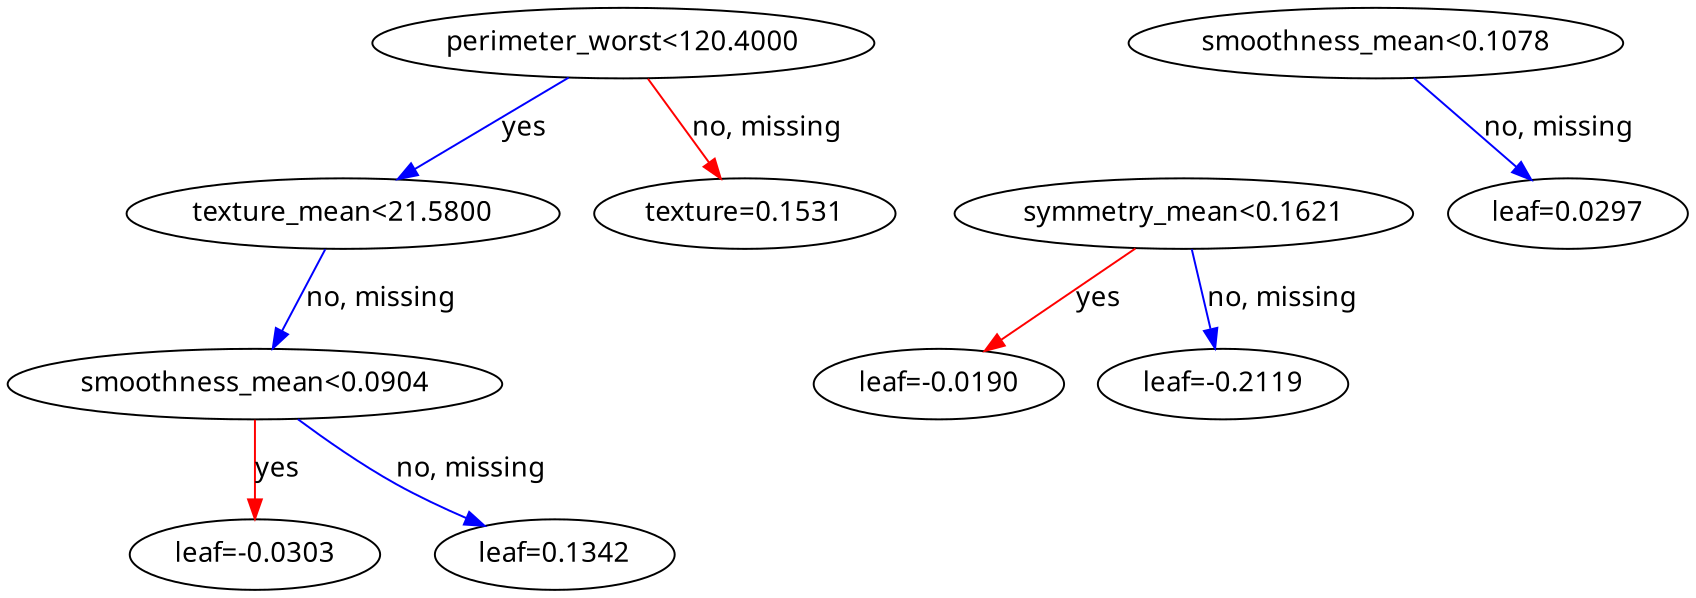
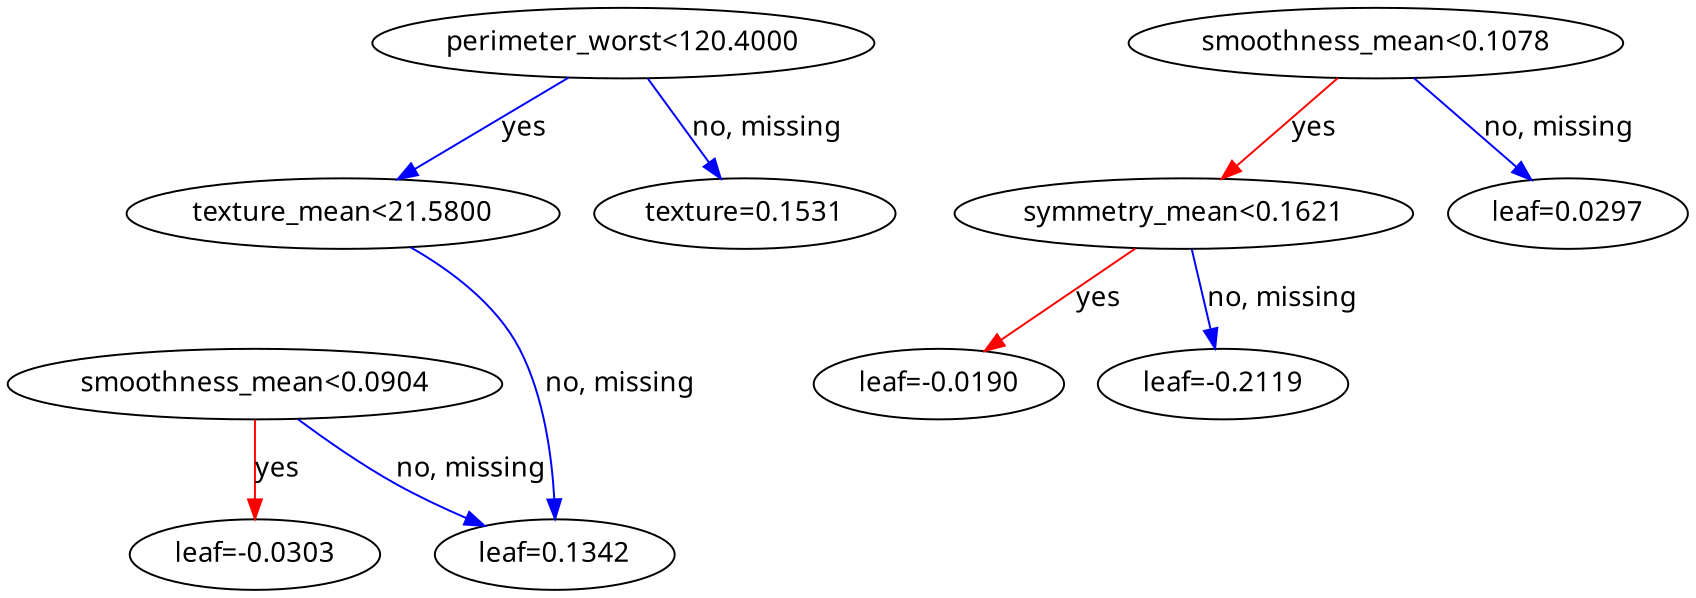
(679, 121) -> (679, 121)
none -> (1287, 122)
(304, 290) -> (520, 351)
